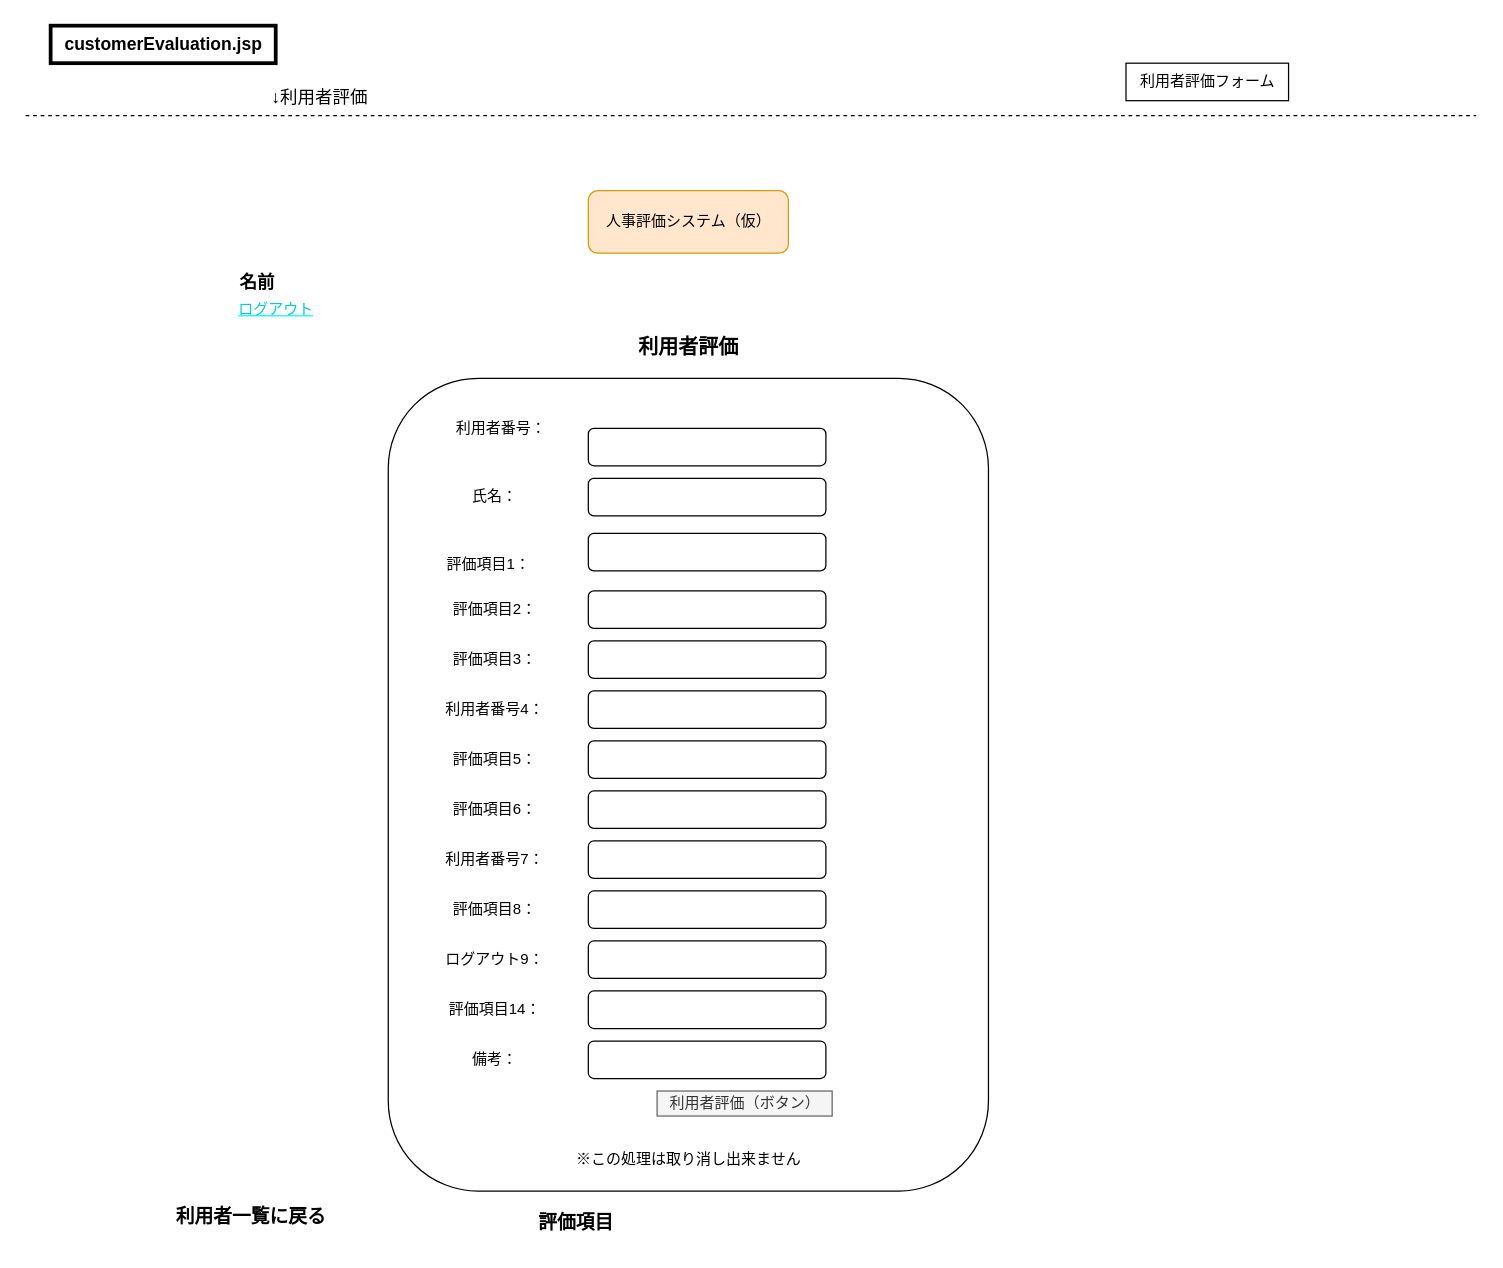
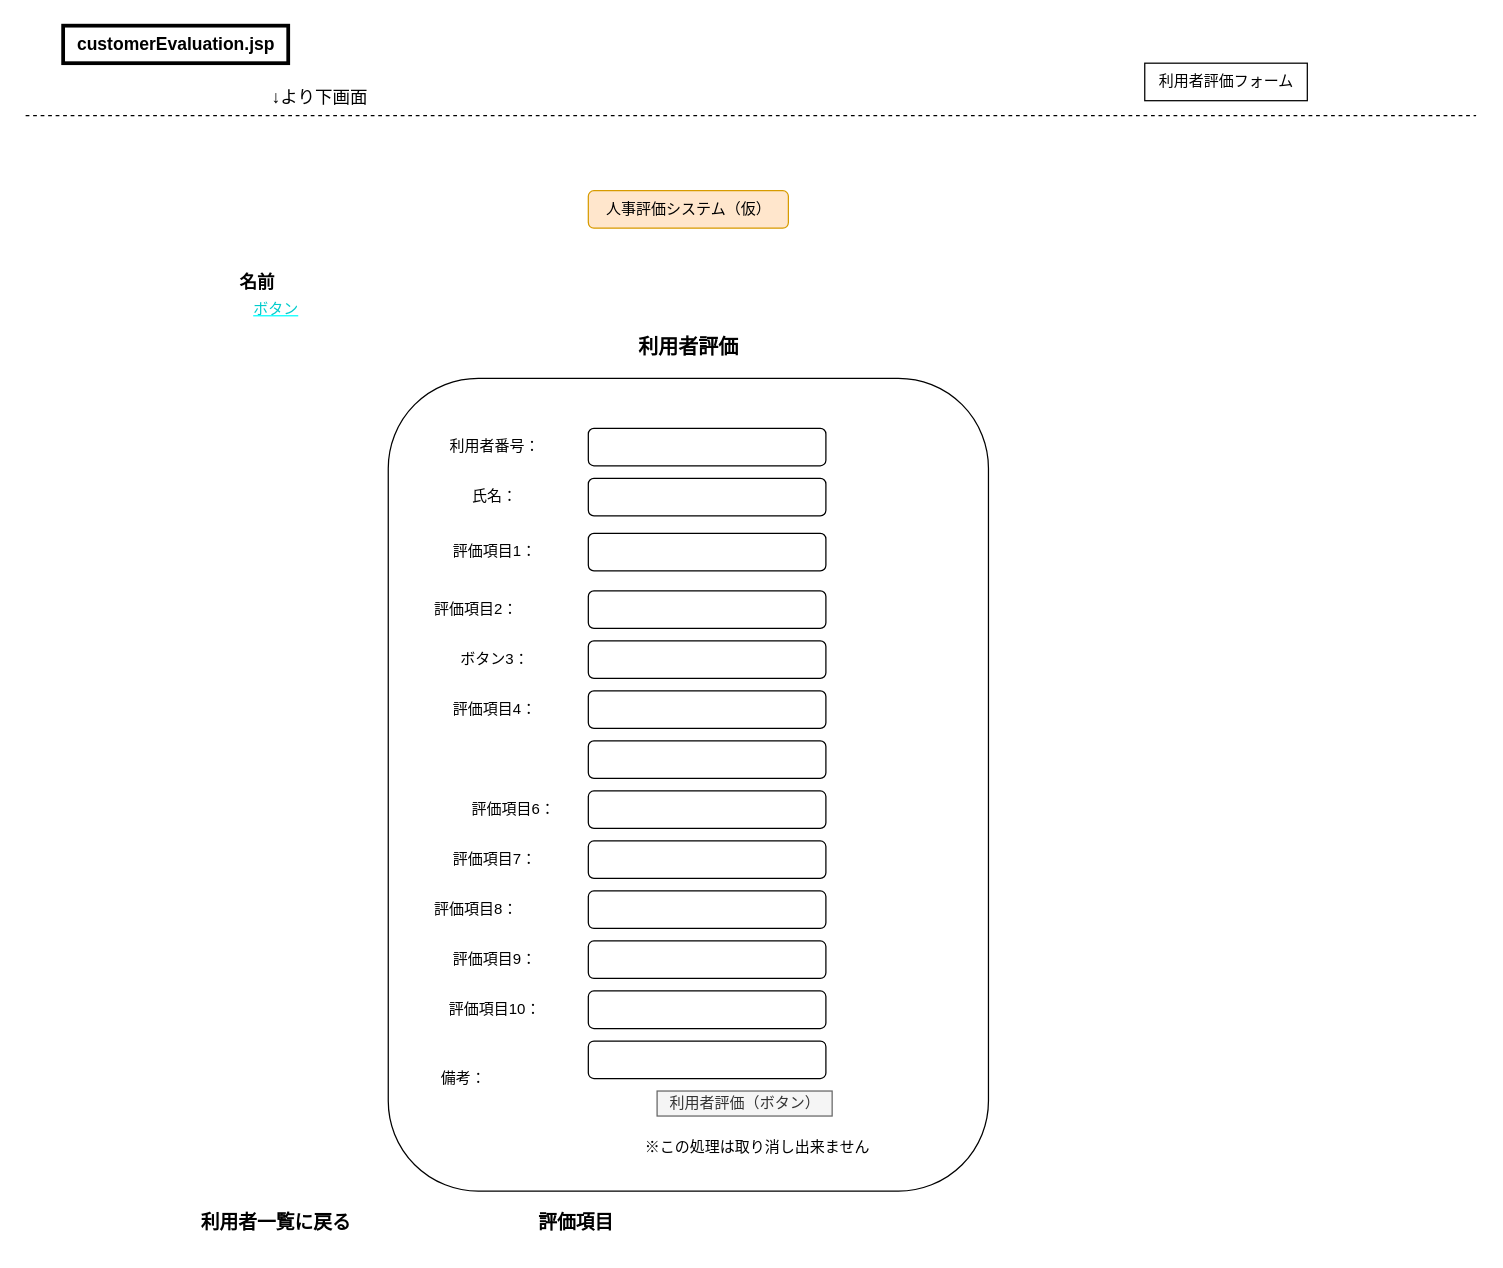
(163, 44) -> (176, 44)
(1207, 82) -> (1226, 82)
(320, 97) -> (320, 97)
(688, 222) -> (688, 209)
(276, 309) -> (276, 309)
(501, 428) -> (494, 447)
(488, 564) -> (494, 552)
(494, 609) -> (476, 609)
(495, 659) -> (495, 659)
(495, 709) -> (495, 709)
(494, 759) -> none
(494, 809) -> (513, 809)
(495, 859) -> (495, 859)
(494, 909) -> (476, 909)
(495, 959) -> (495, 959)
(495, 1009) -> (495, 1009)
(494, 1059) -> (463, 1078)
(688, 1159) -> (757, 1147)
(251, 1216) -> (276, 1222)
